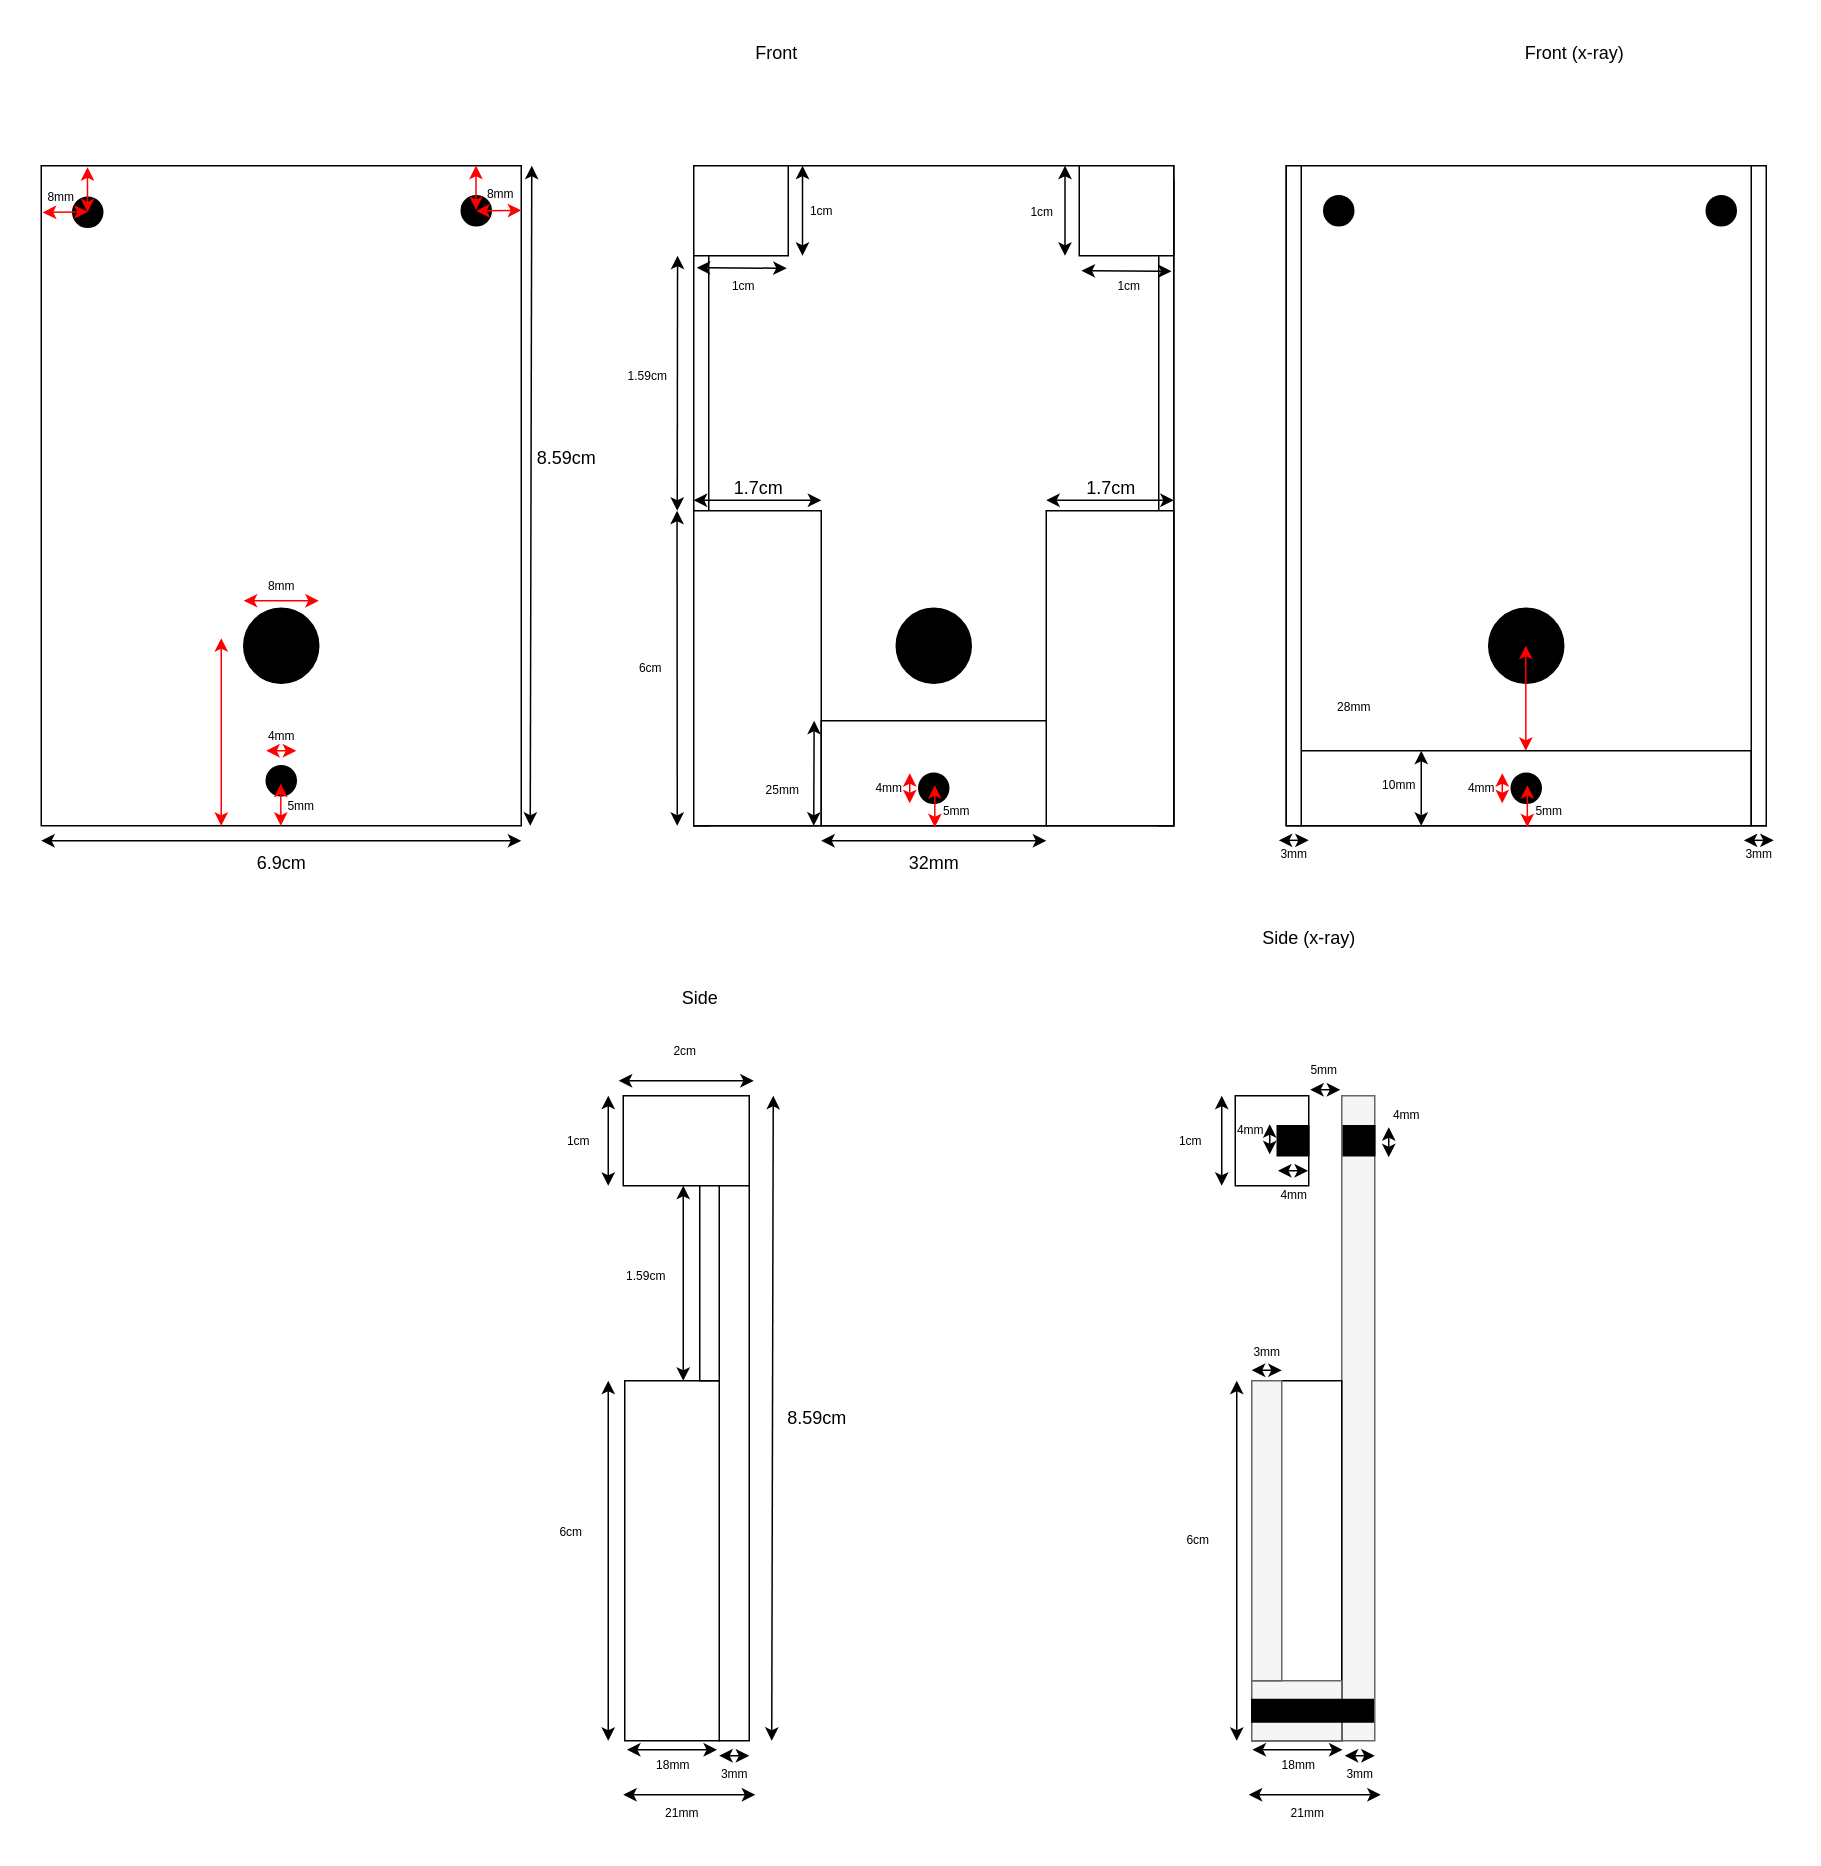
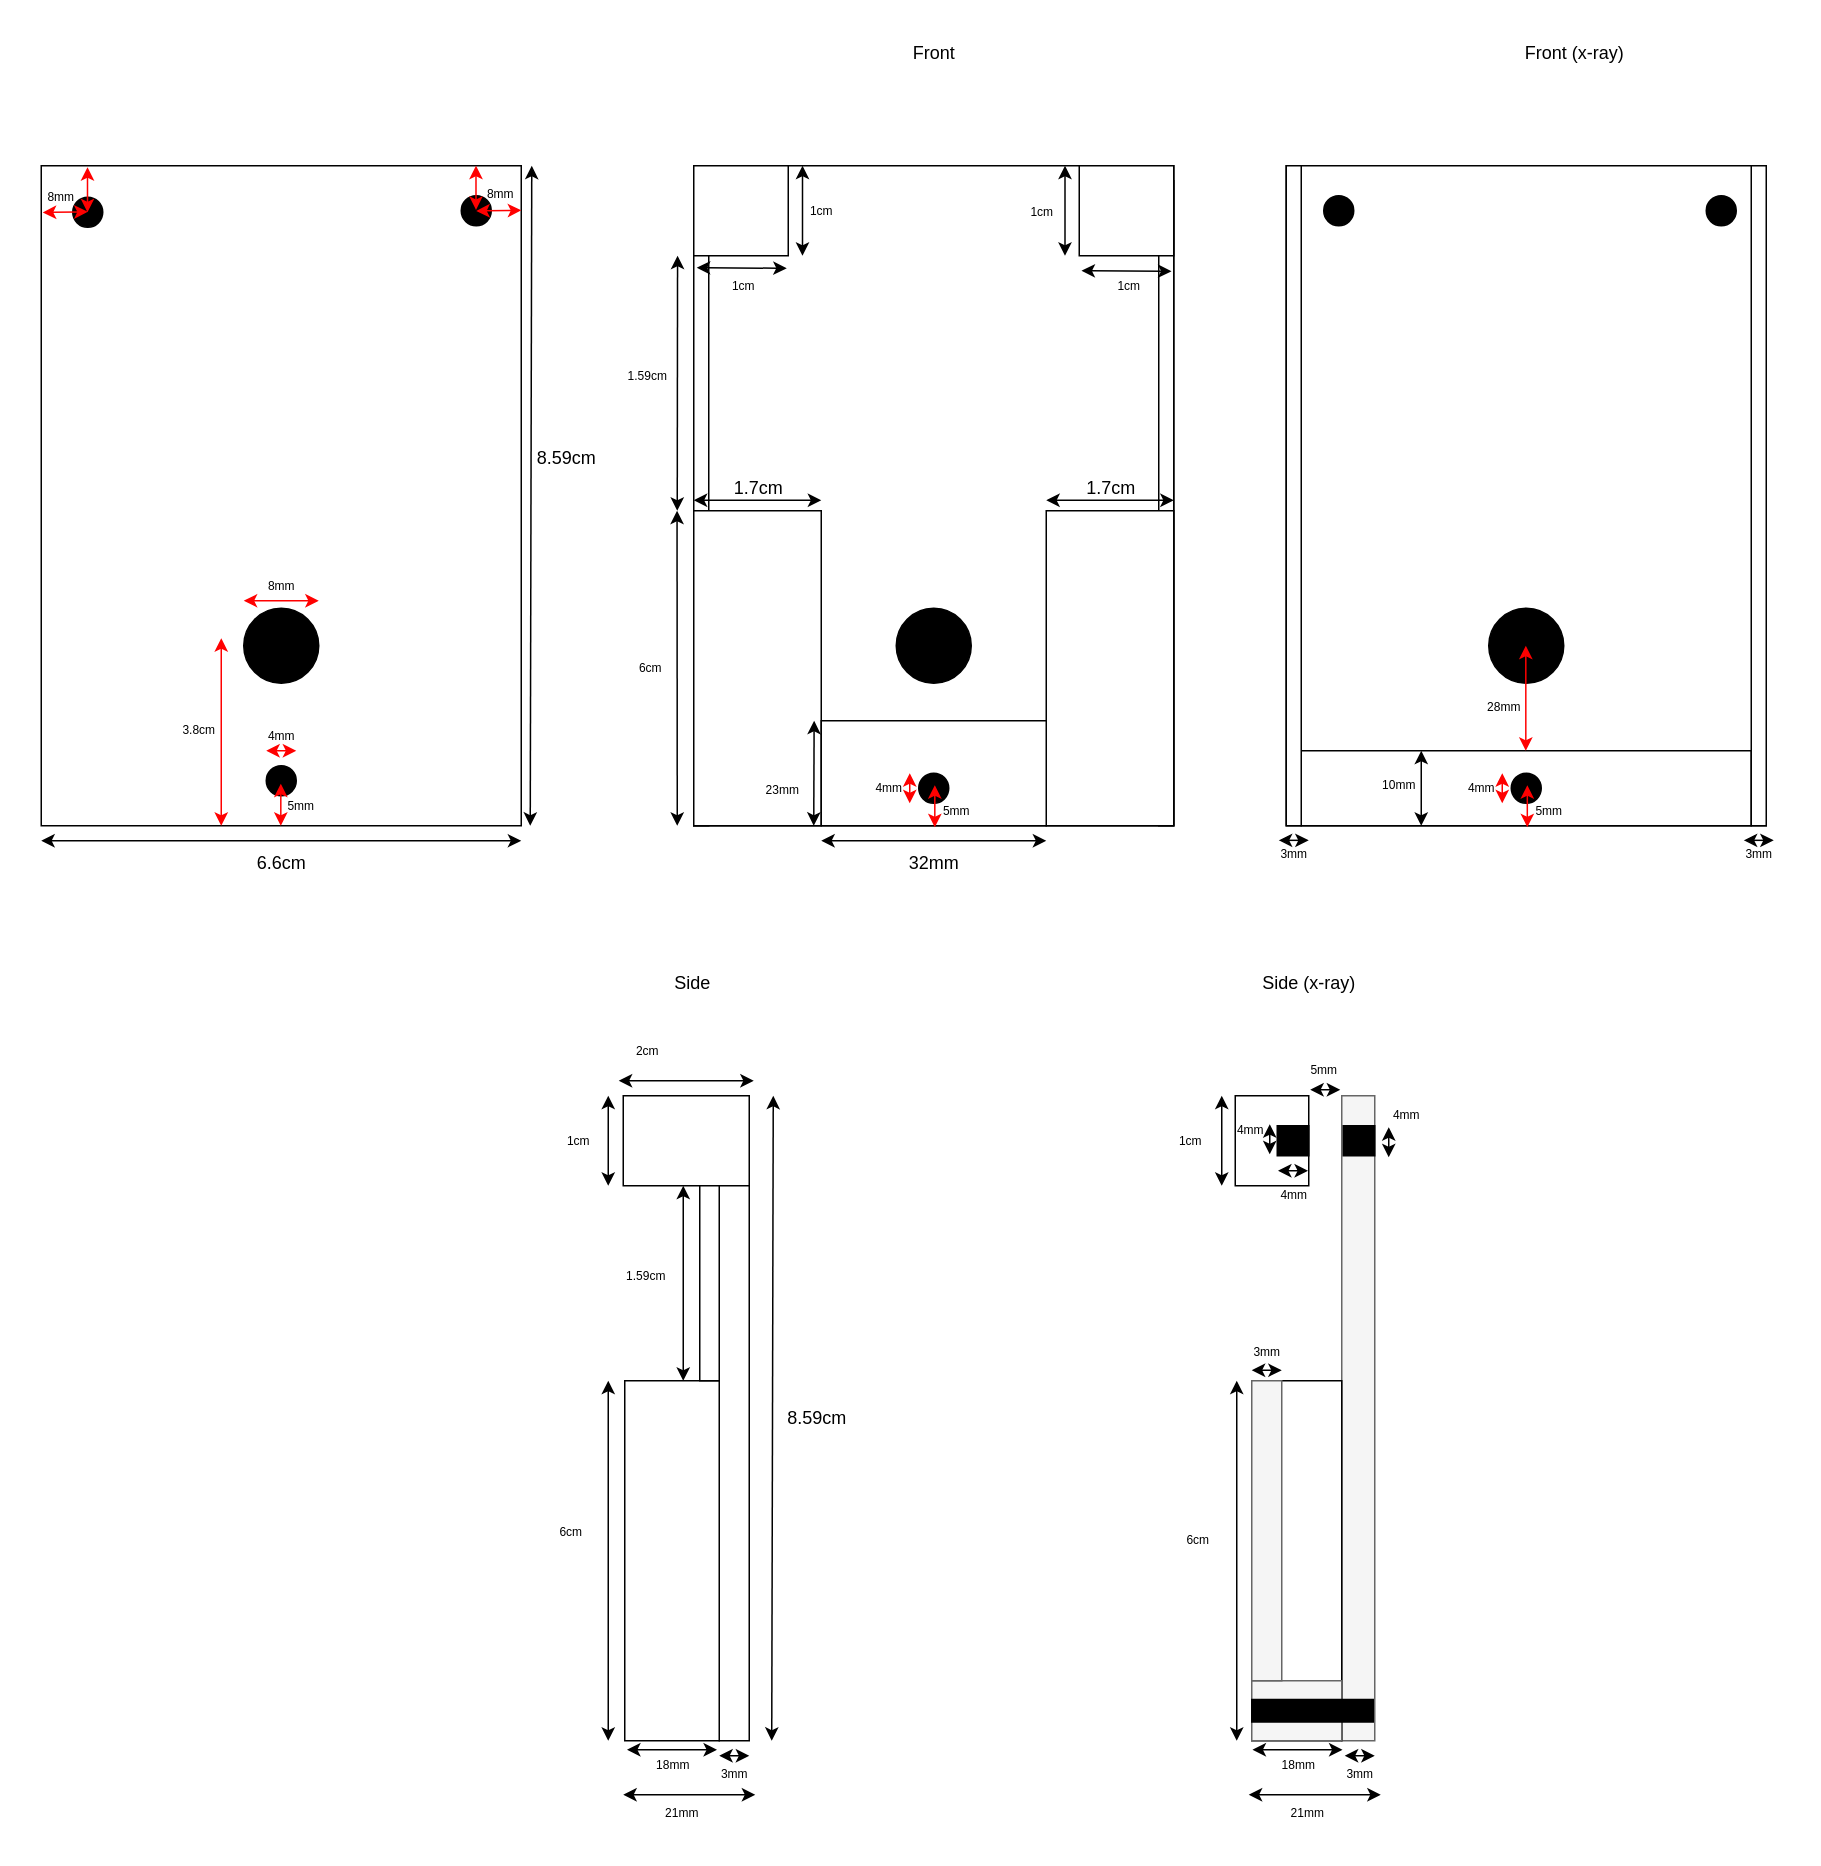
(776, 53) -> (934, 53)
(1354, 706) -> (1504, 706)
none -> (199, 728)
(783, 788) -> (783, 788)
(282, 863) -> (282, 863)
(1309, 938) -> (1309, 983)
(700, 998) -> (692, 983)
(685, 1051) -> (647, 1051)
